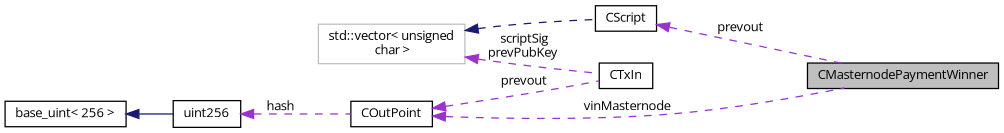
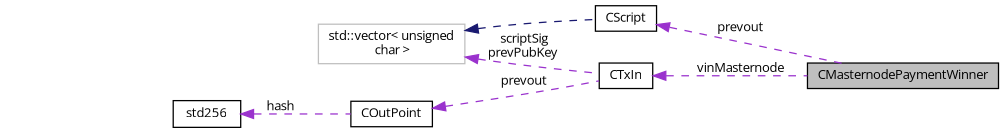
(66, 114) -> none
(207, 114) -> (207, 114)
(646, 116) -> (737, 76)
